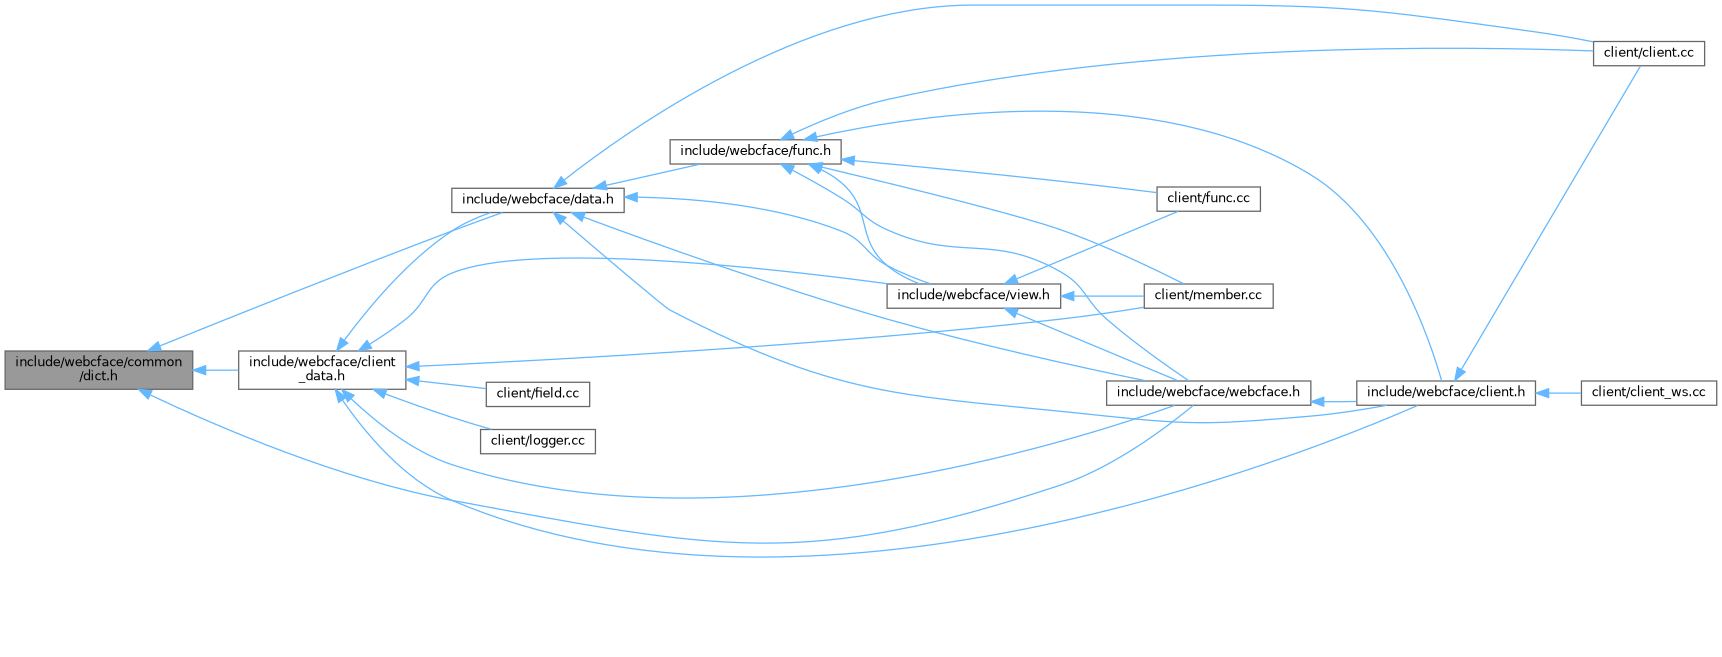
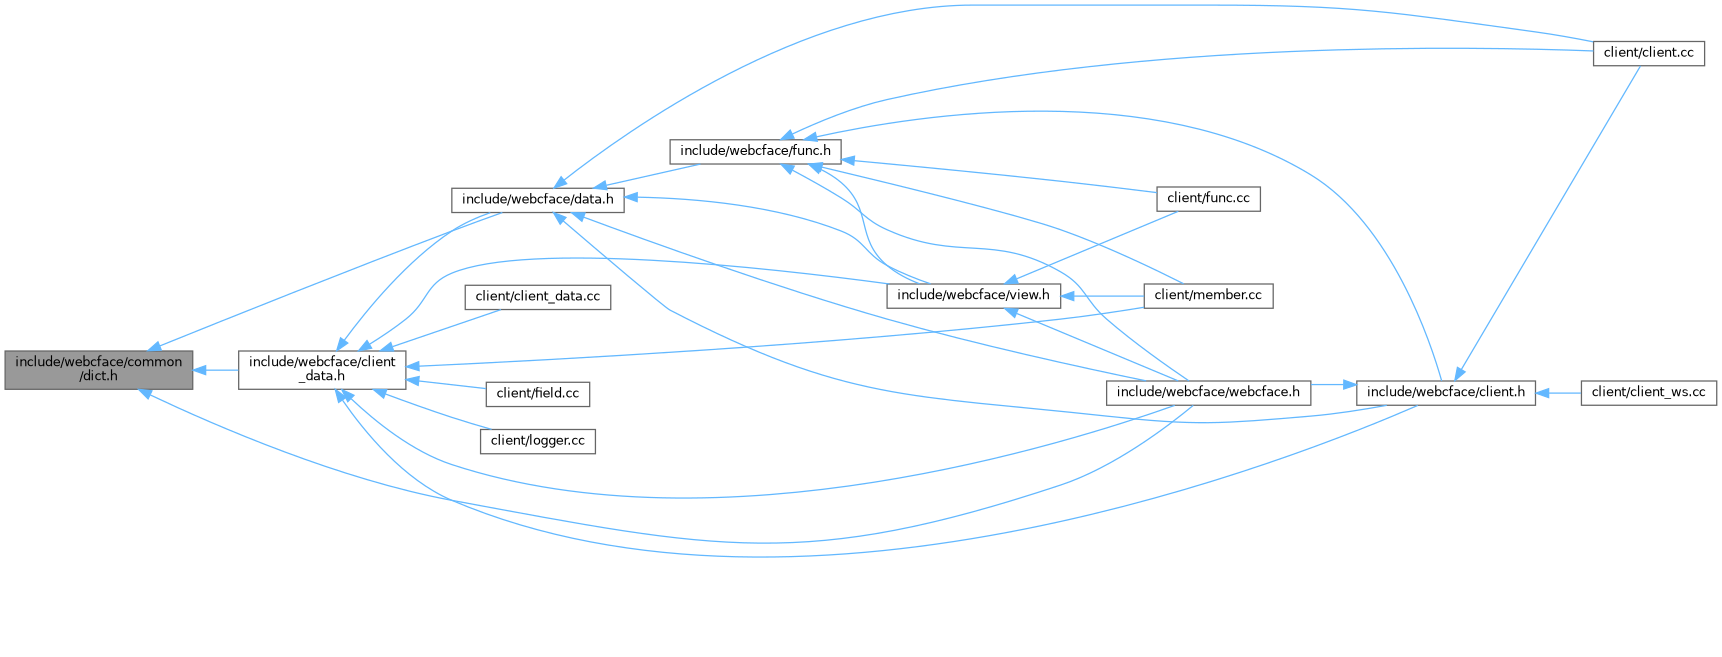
none -> (538, 297)
(1340, 402) -> (1327, 385)
